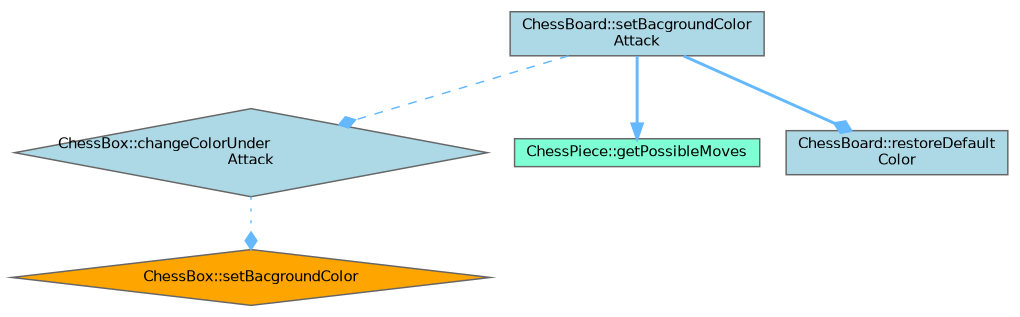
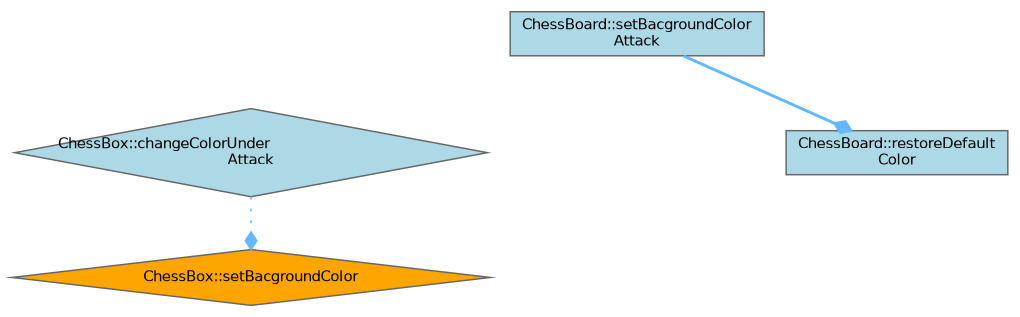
(462, 88) -> none
(637, 153) -> none
